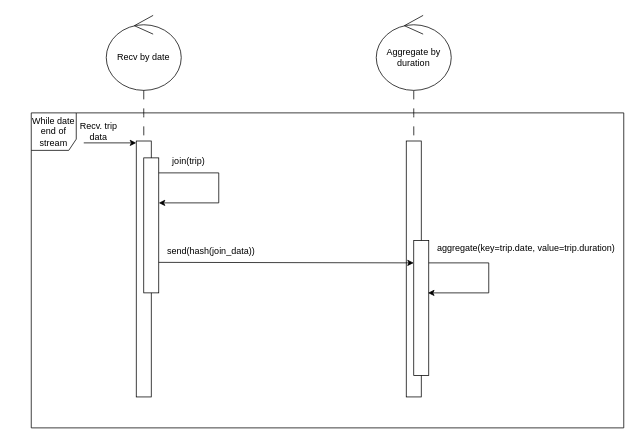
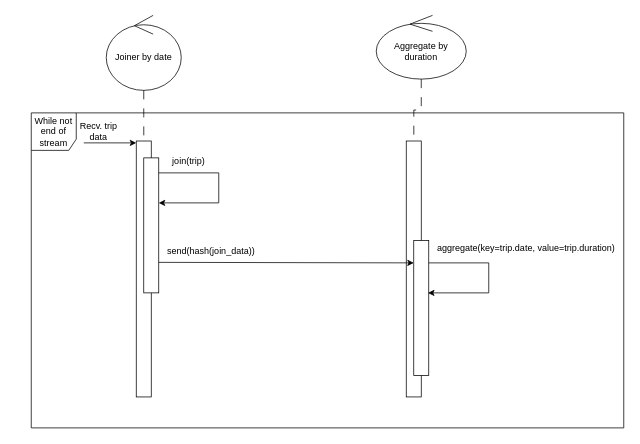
(414, 53) -> (421, 47)
(144, 57) -> (144, 57)
(54, 132) -> (54, 132)
